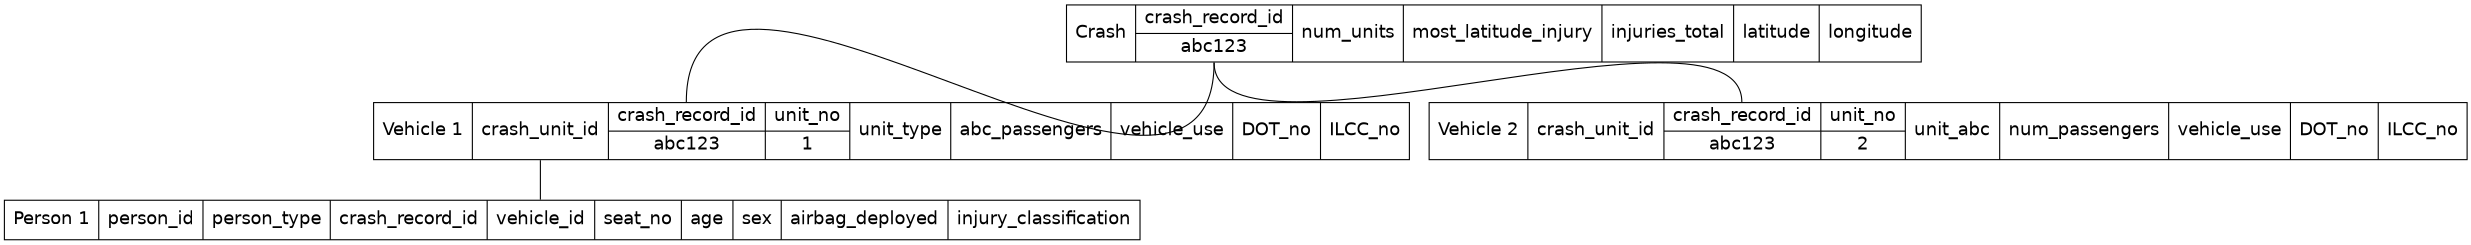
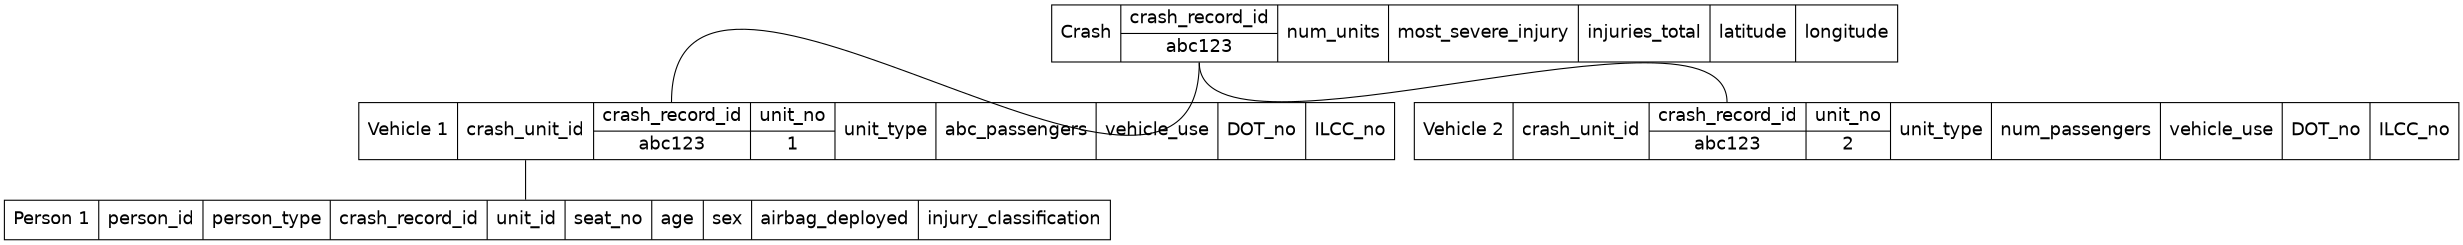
(1503, 32) -> (1483, 32)
(1953, 130) -> (1941, 130)
(541, 219) -> (526, 219)
